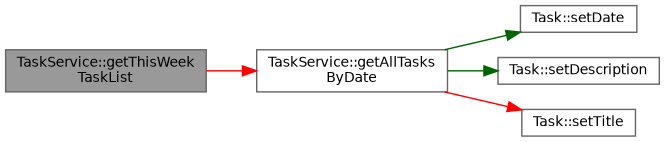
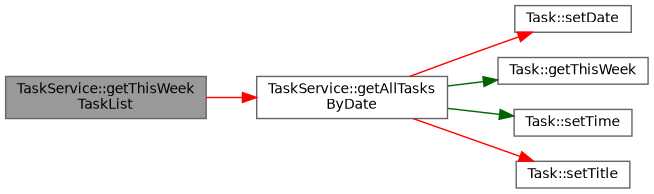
(475, 43) -> (464, 56)
(579, 71) -> (573, 71)
none -> (573, 123)
